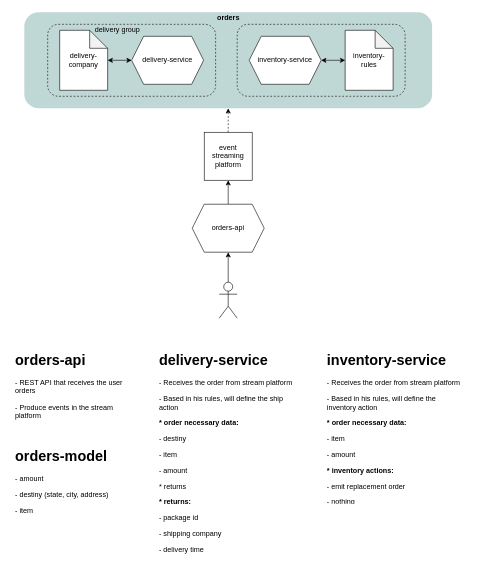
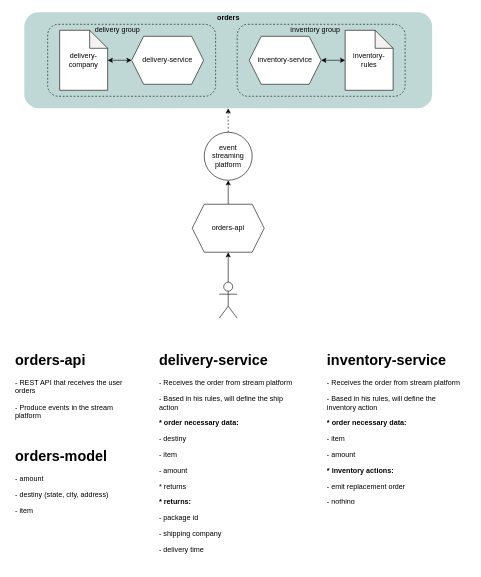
none -> (315, 30)
(228, 156) -> (228, 156)
